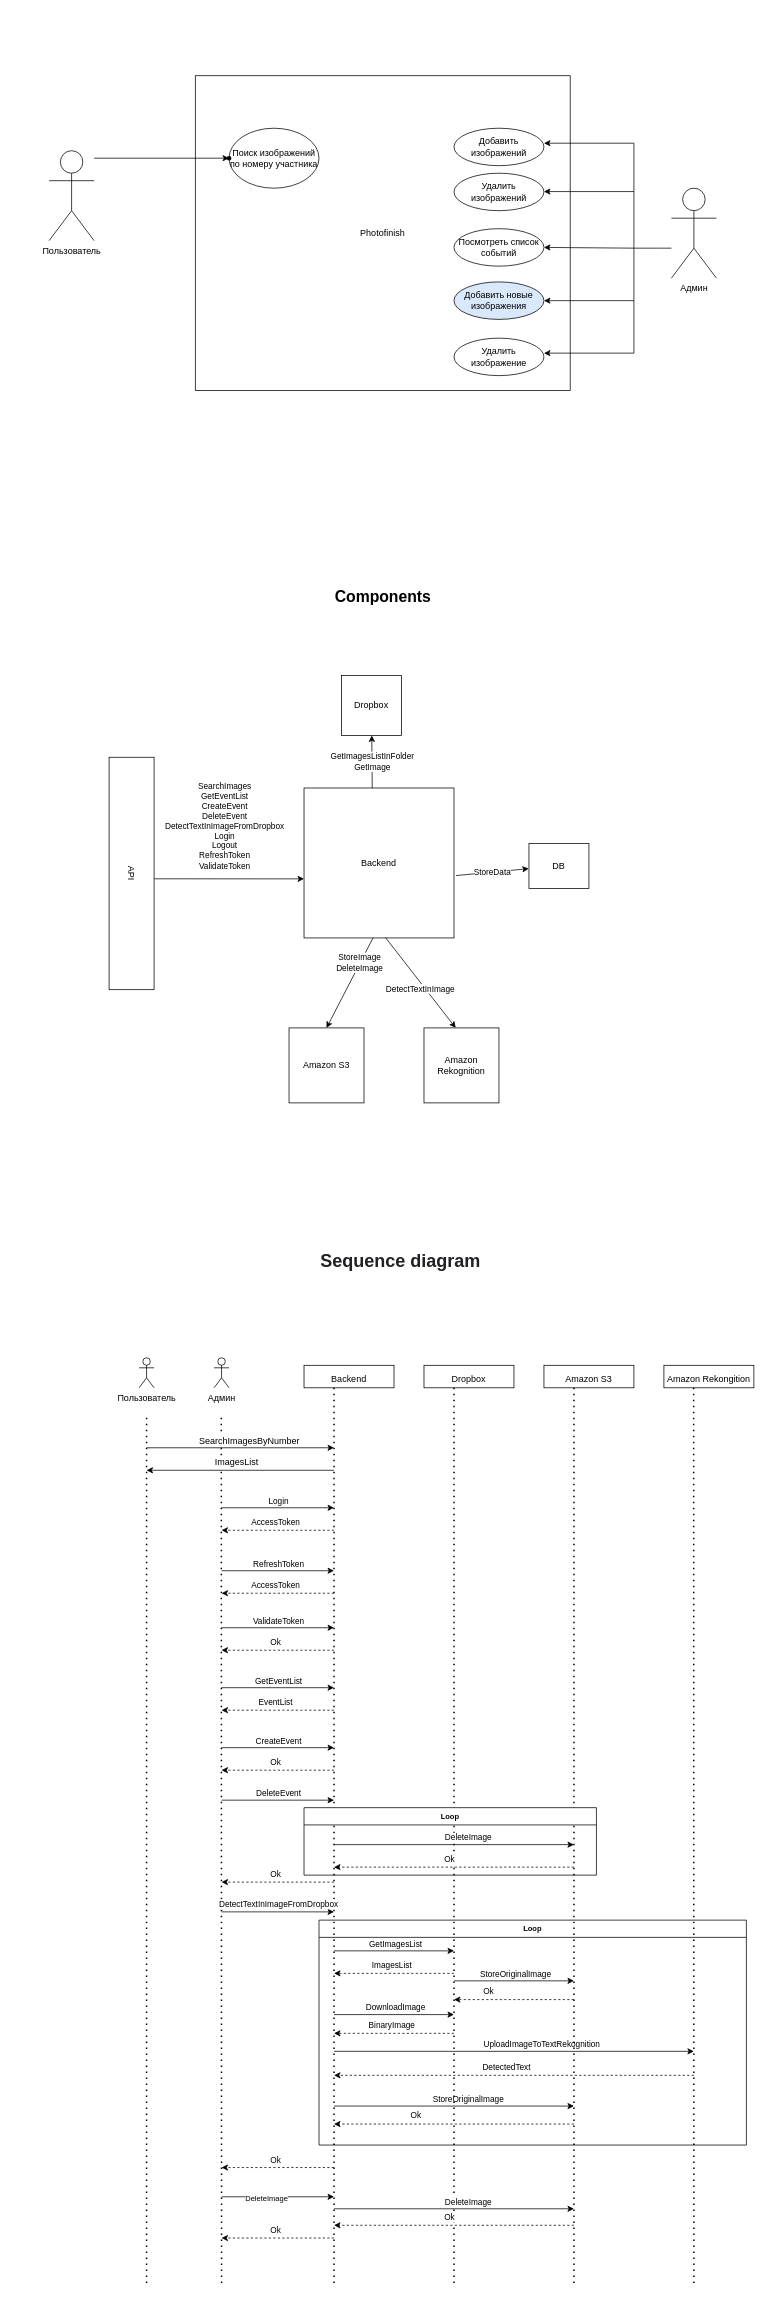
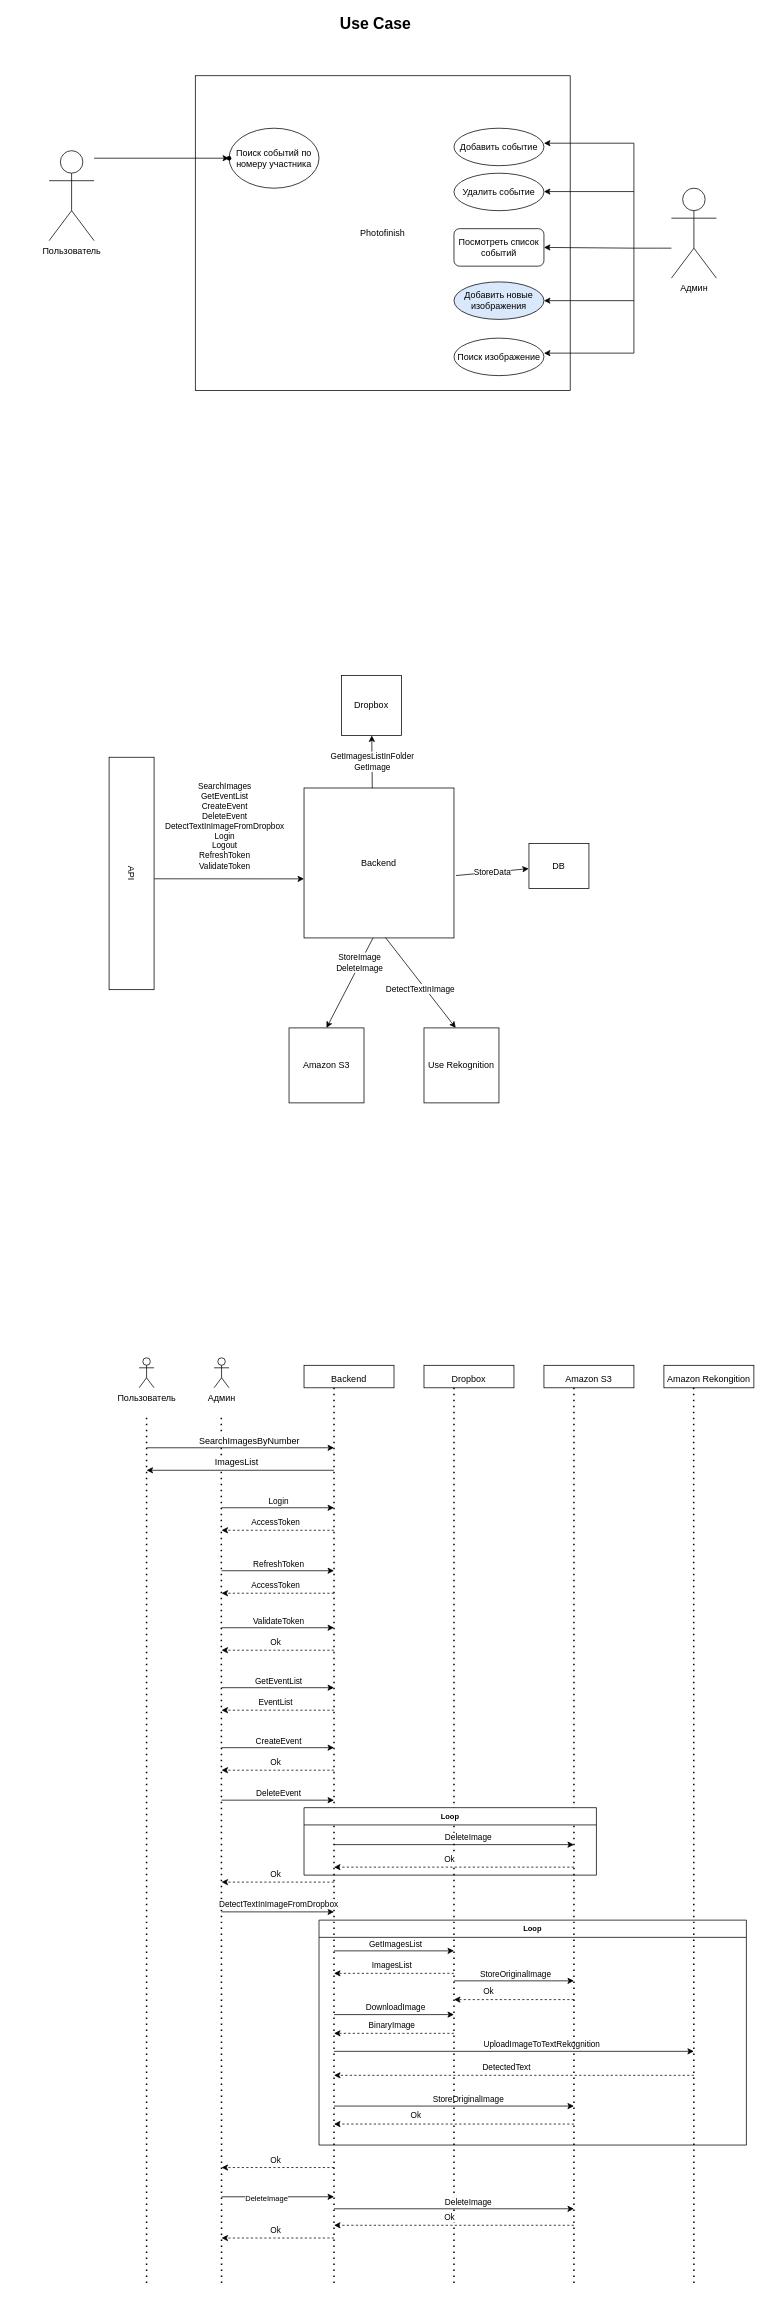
none -> (375, 23)
(499, 147) -> (499, 147)
(274, 158) -> (274, 158)
(499, 192) -> (499, 192)
(499, 247) -> (499, 247)
(499, 357) -> (499, 357)
(383, 597) -> none
(462, 1065) -> (462, 1065)
(405, 1260) -> none
